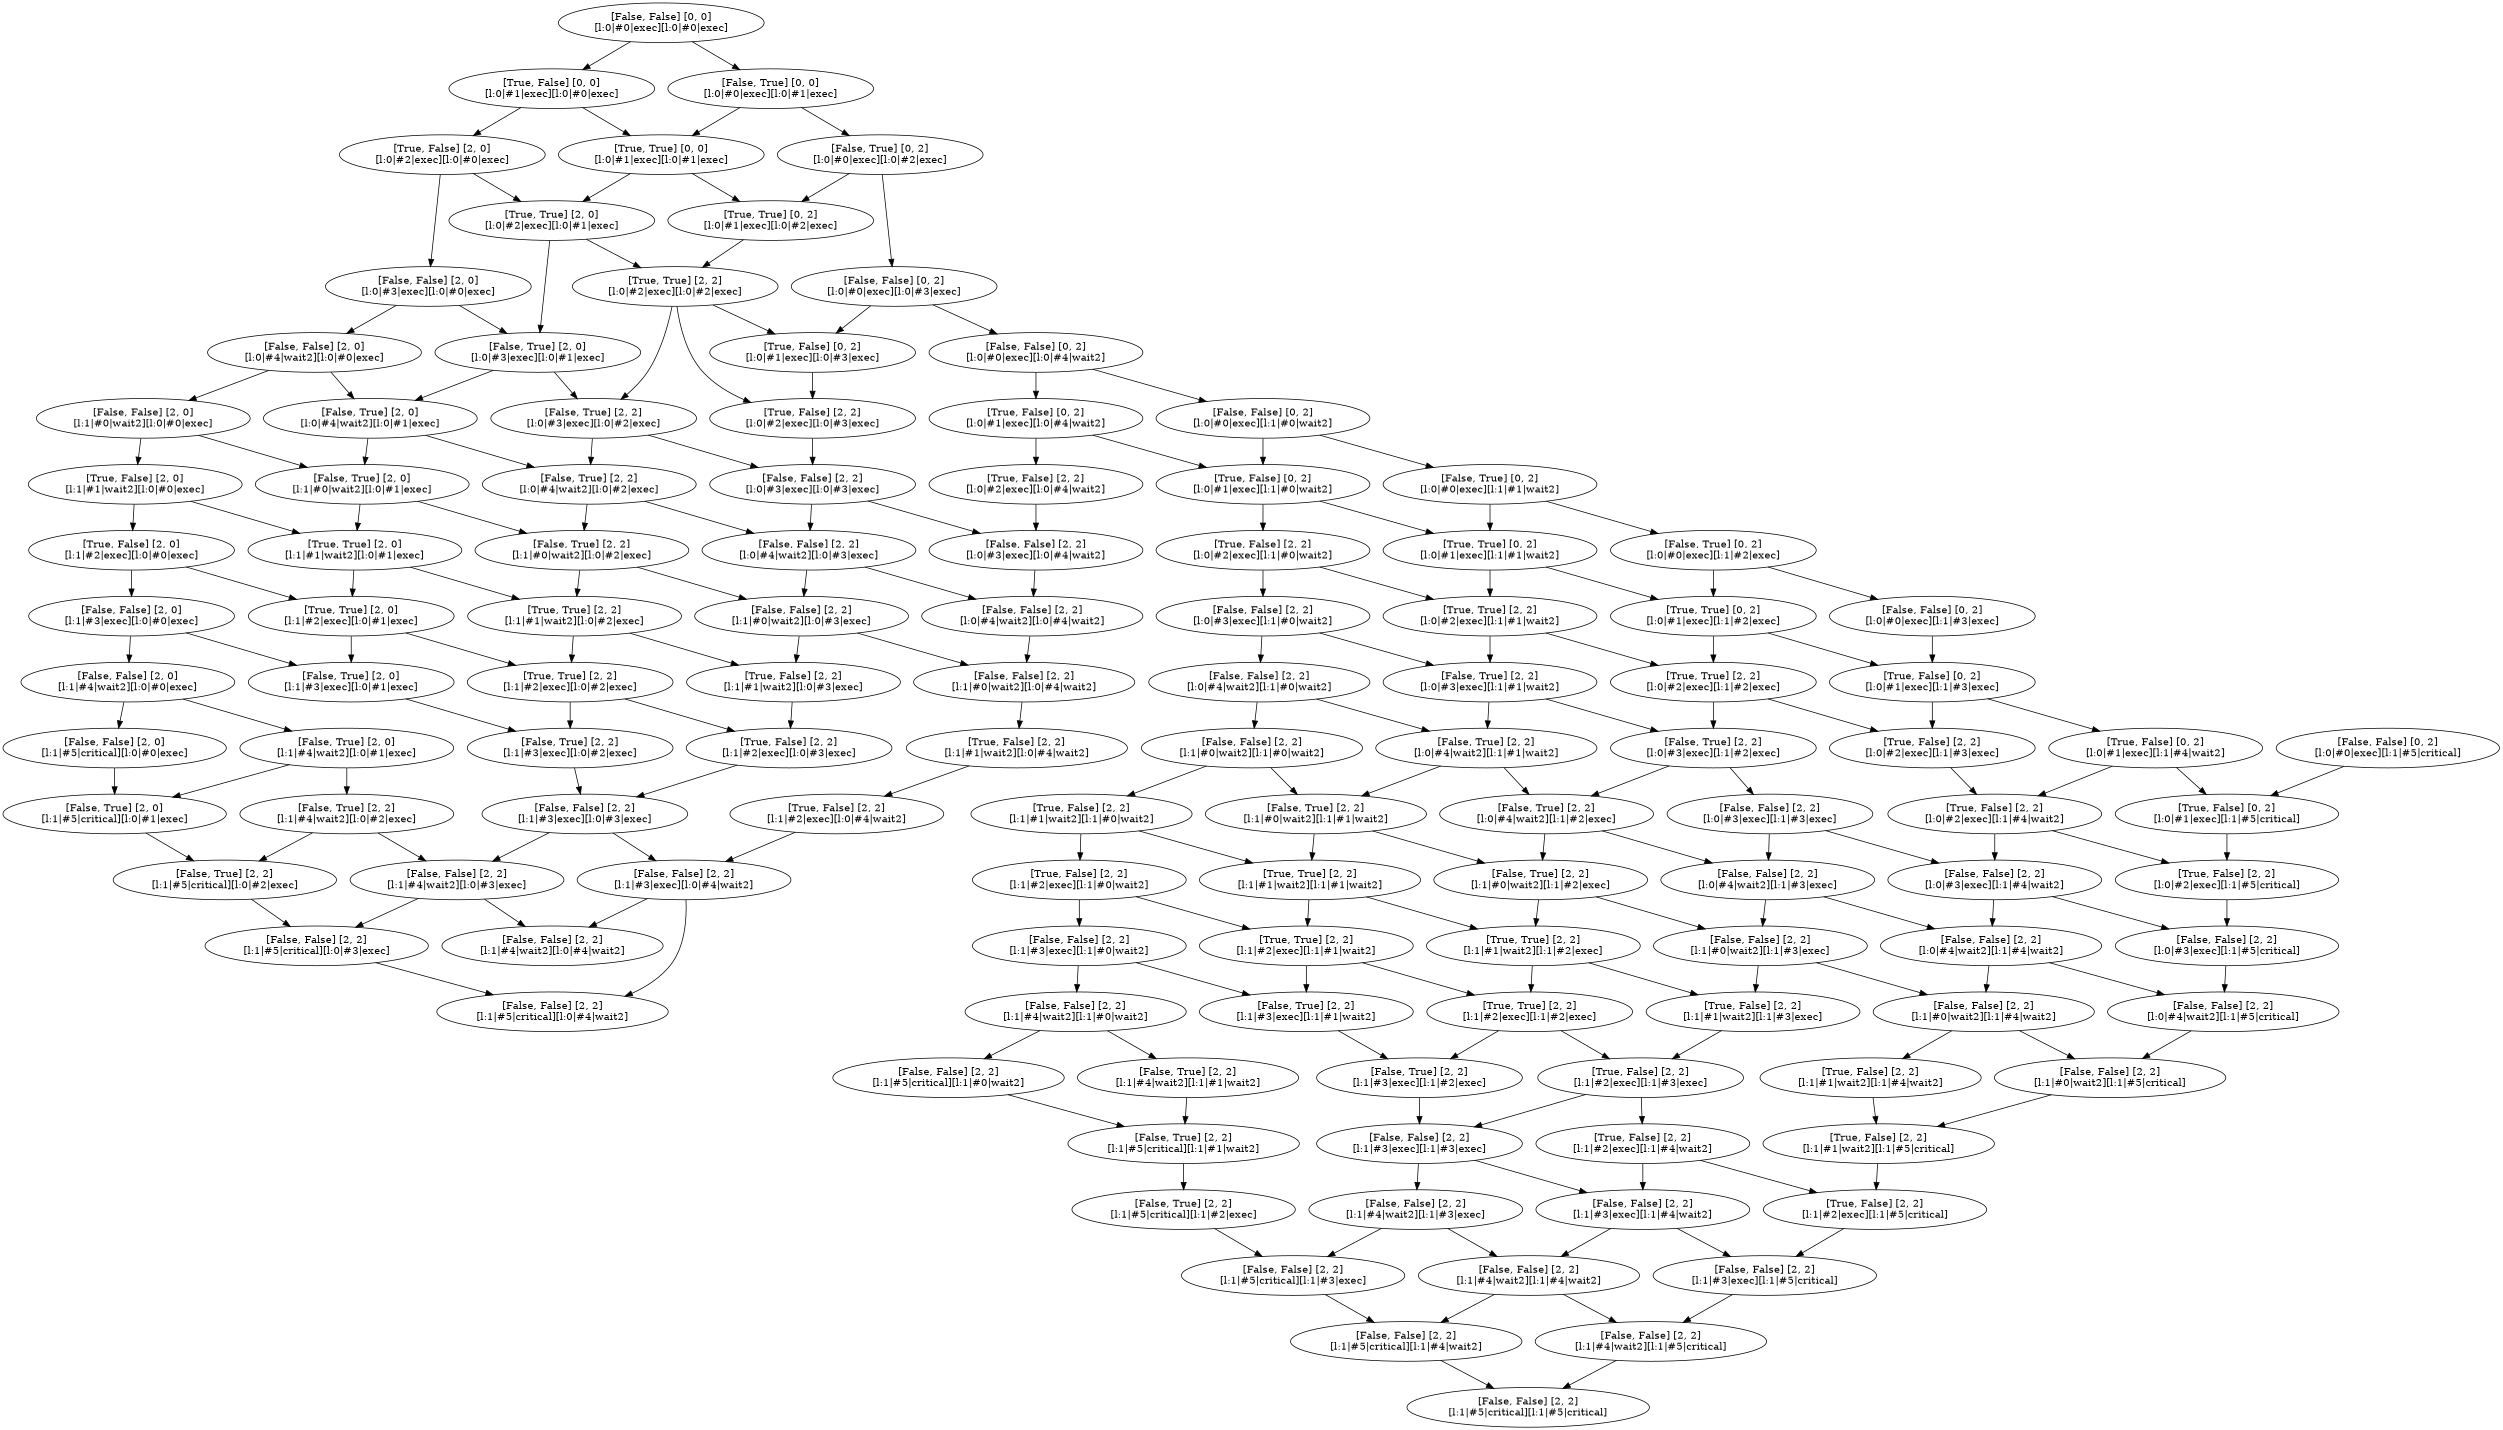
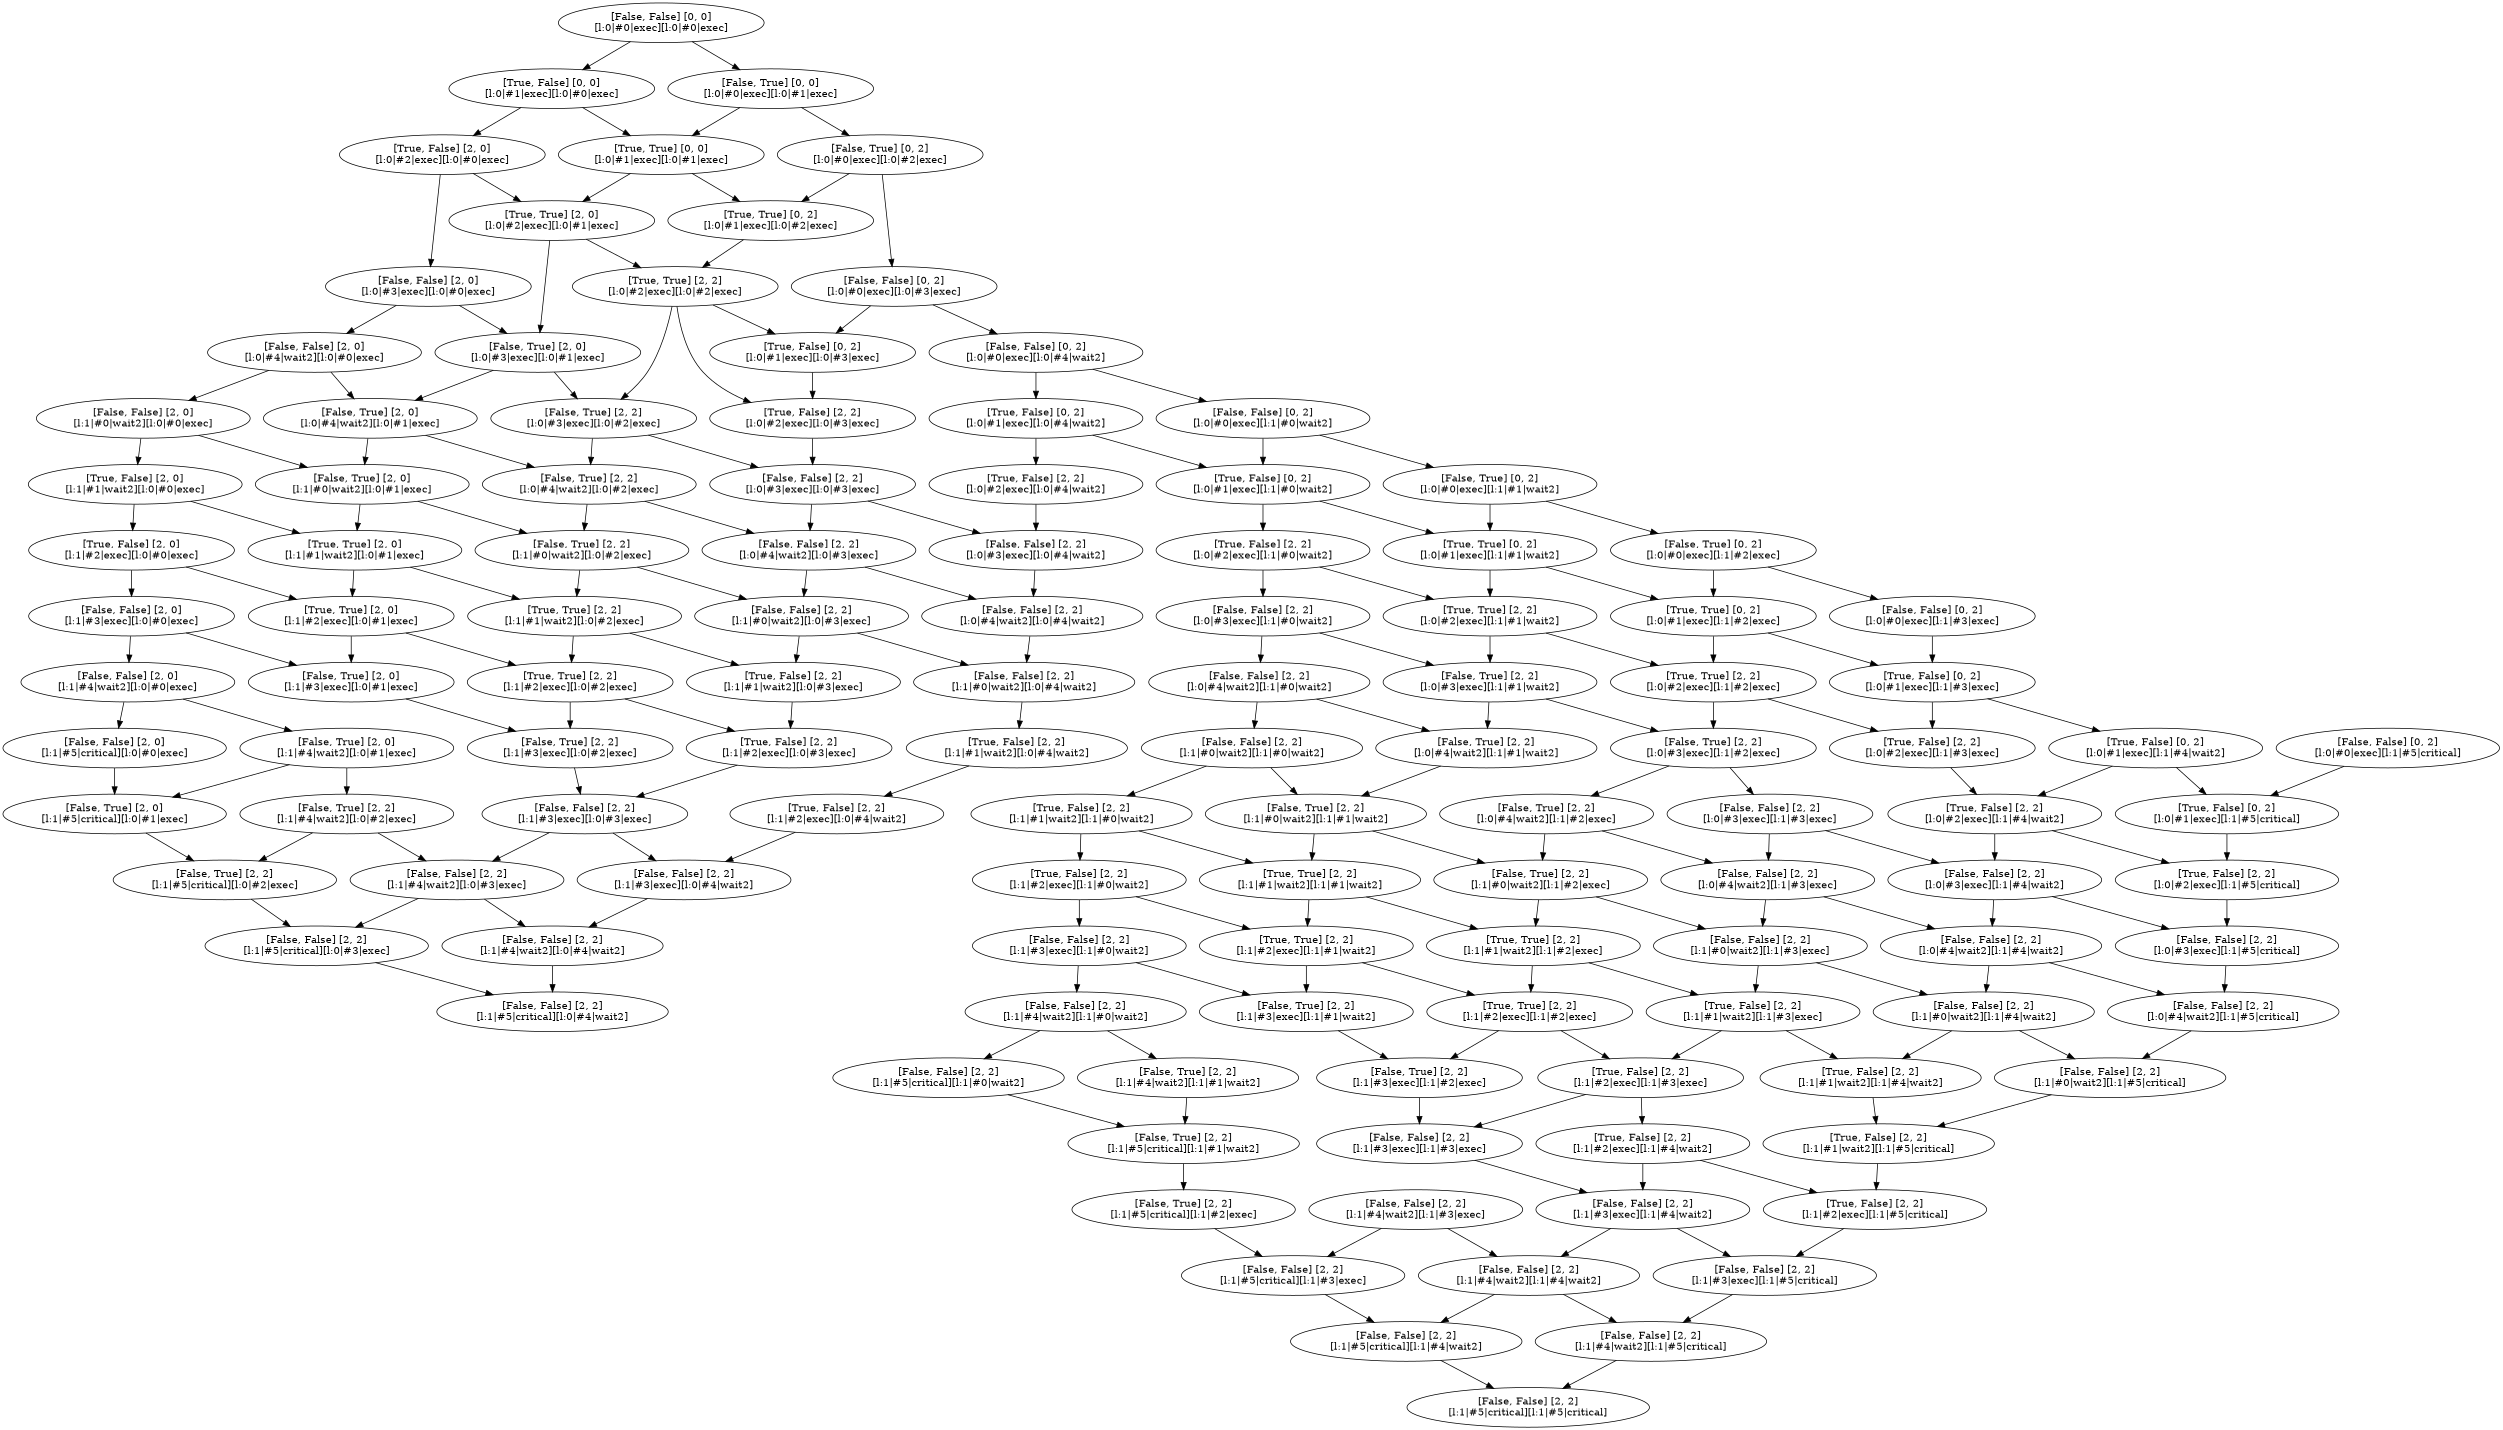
(1514, 778) -> none
(676, 956) -> (553, 975)
none -> (1808, 1043)
(1418, 1173) -> none
